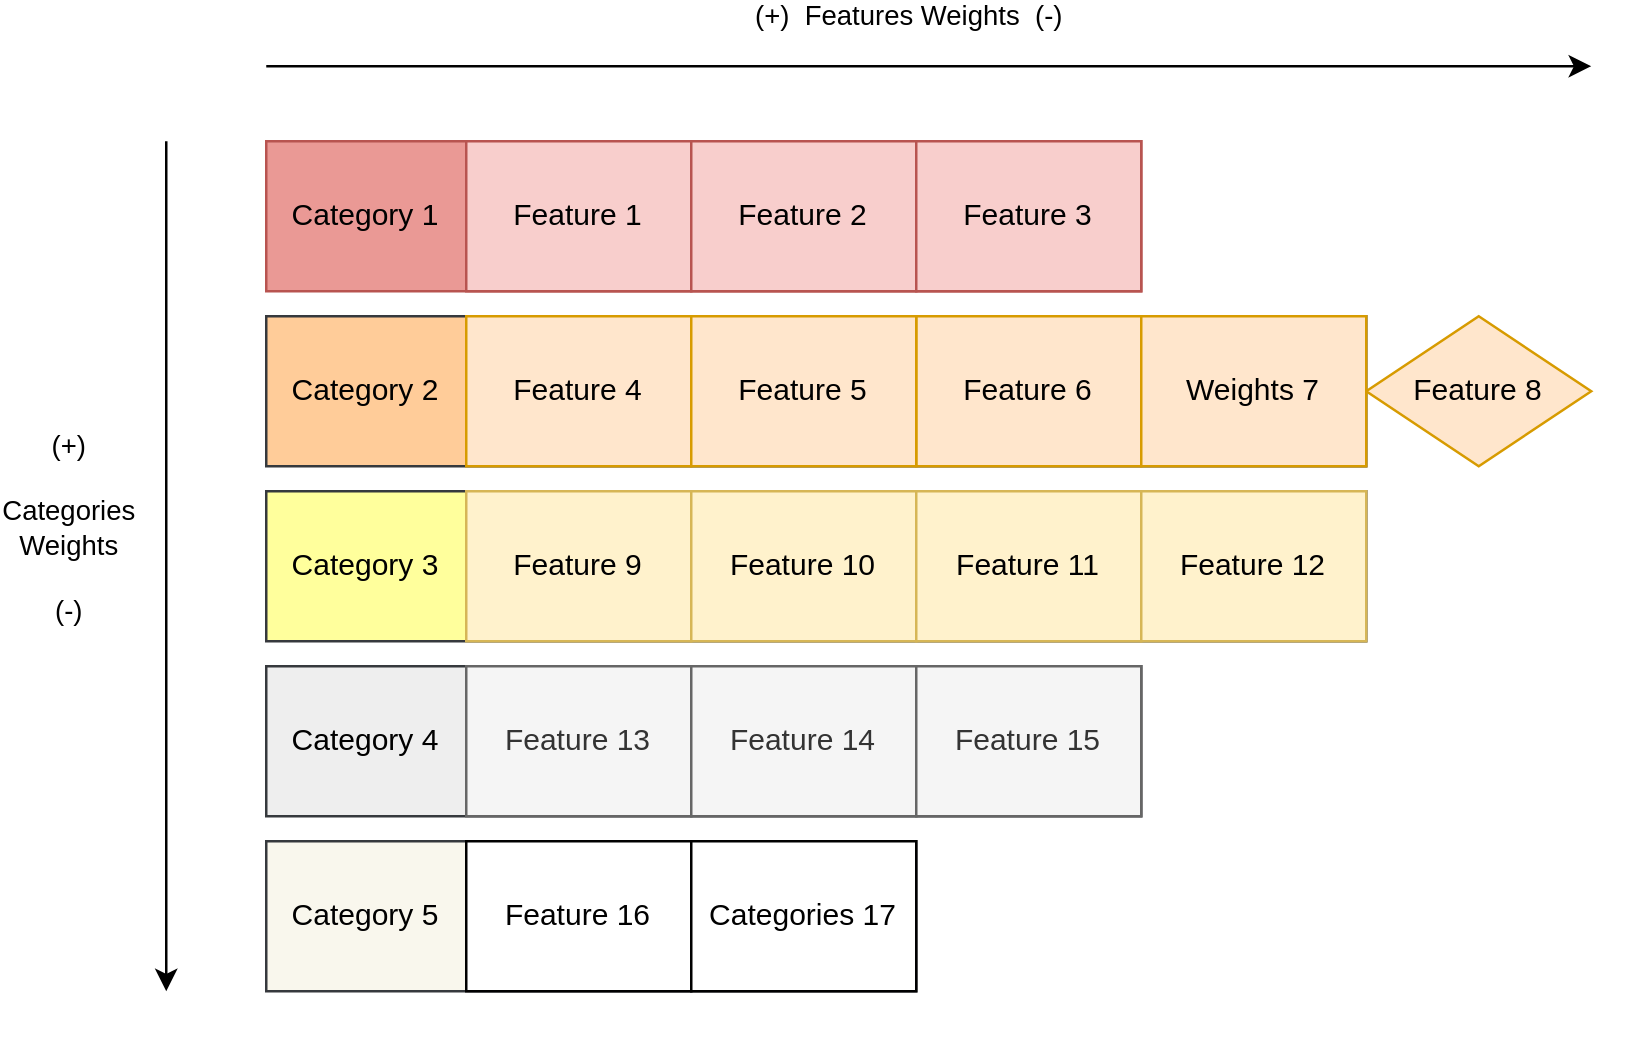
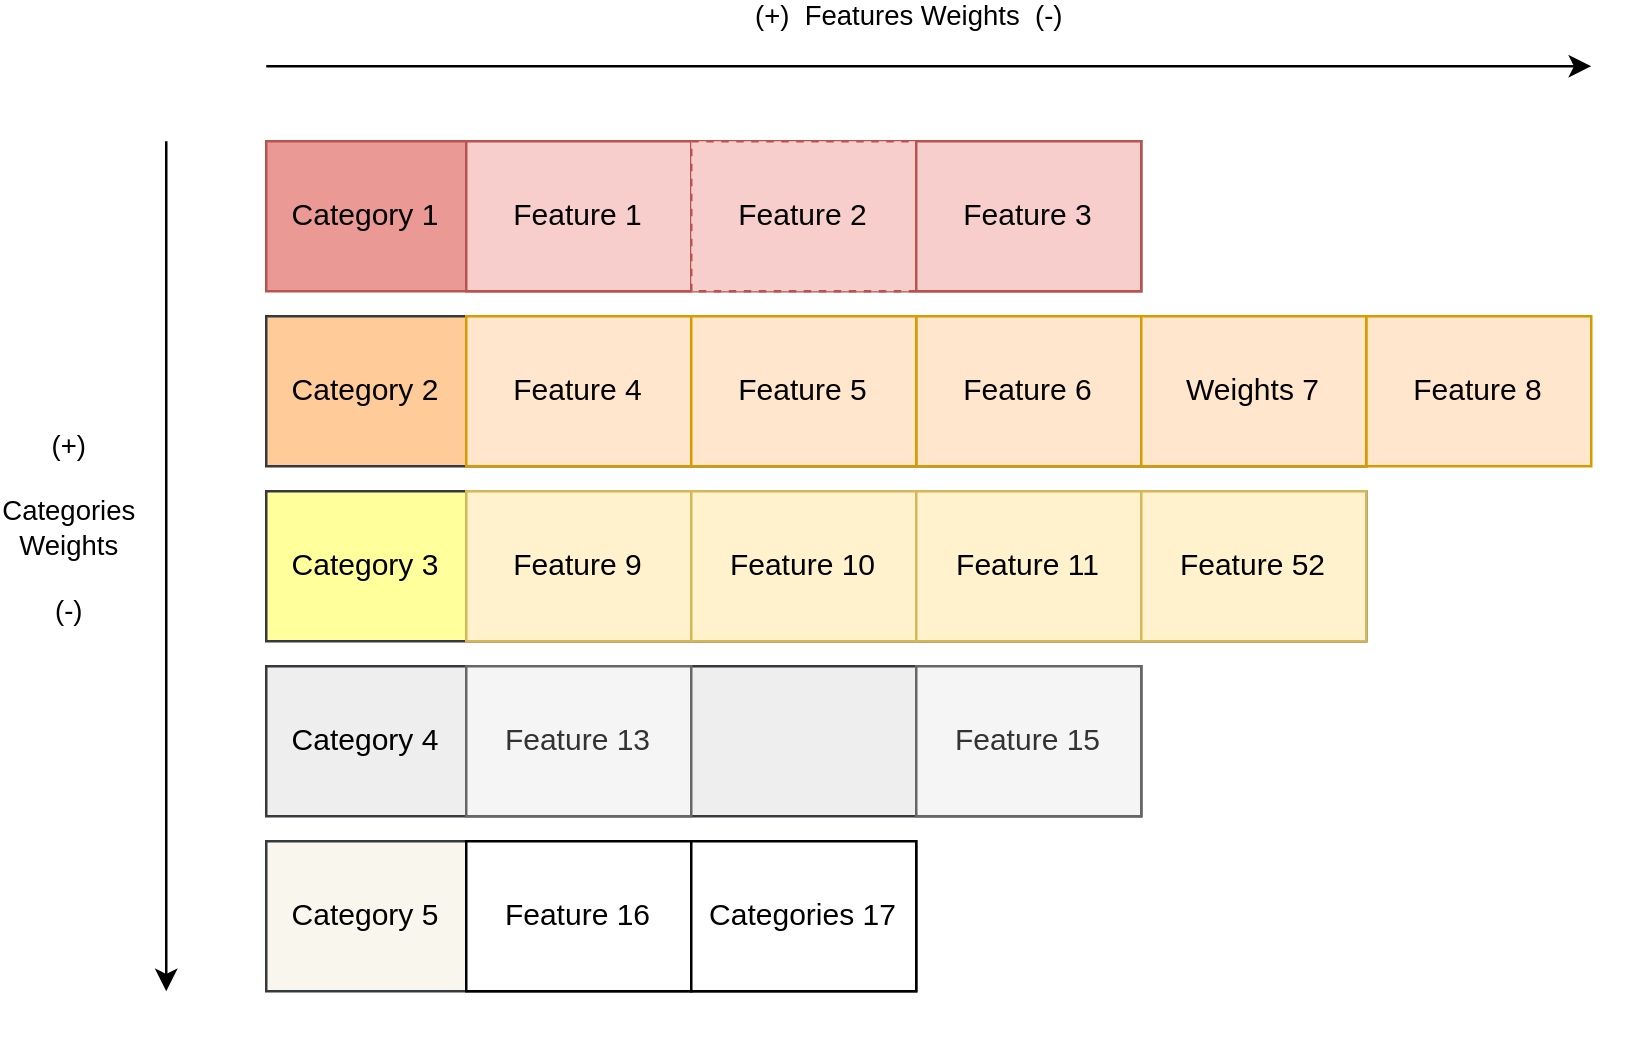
(804, 216) -> (804, 216)
(1479, 391) -> (1479, 391)
(1254, 566) -> (1254, 566)
(804, 741) -> none
